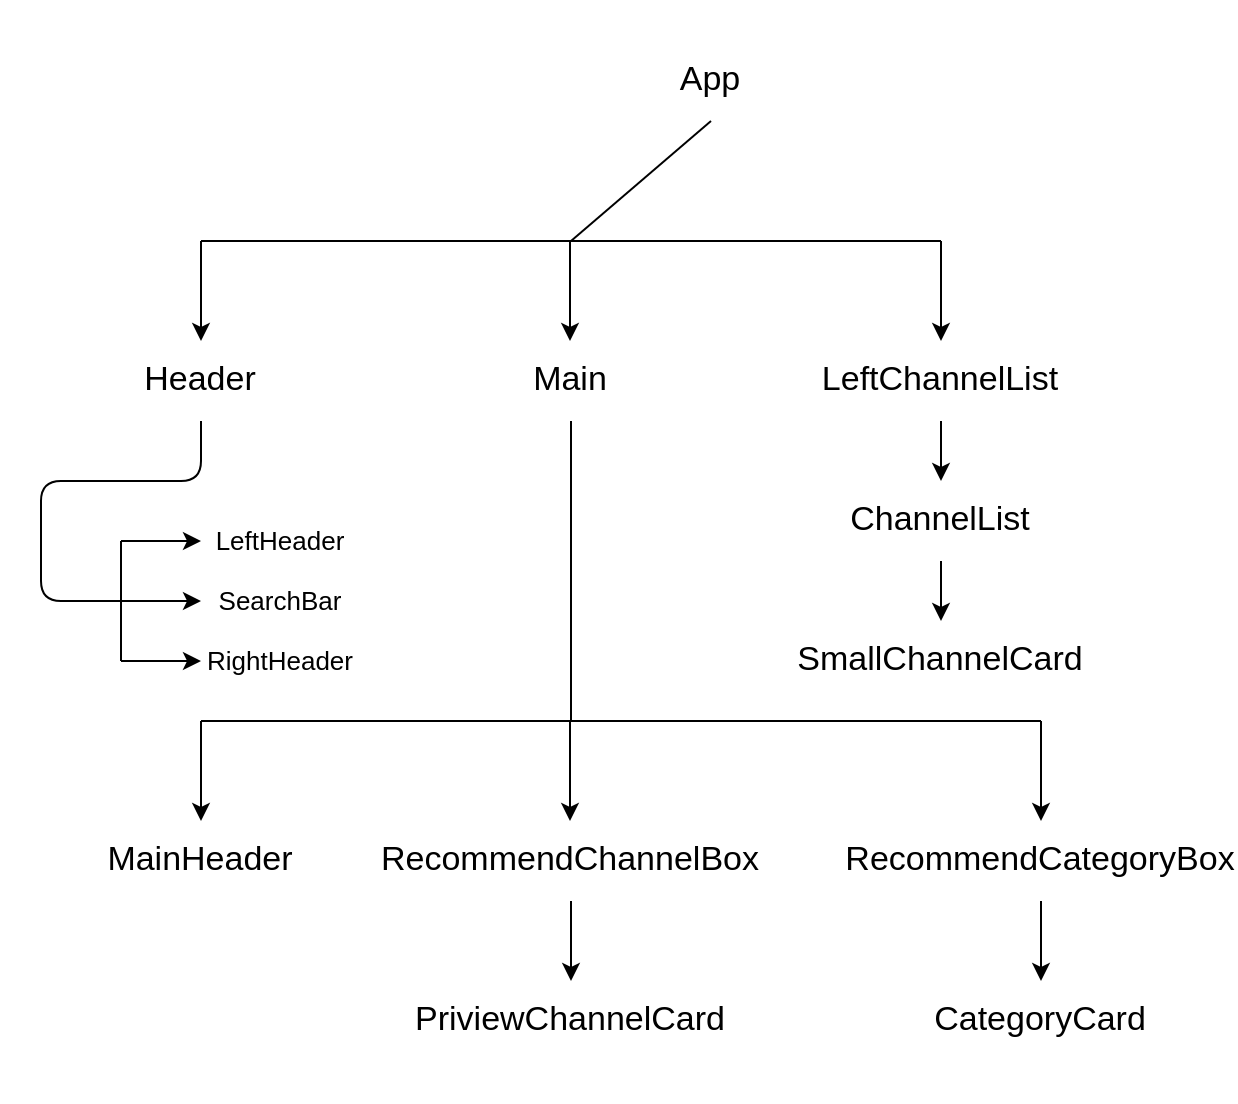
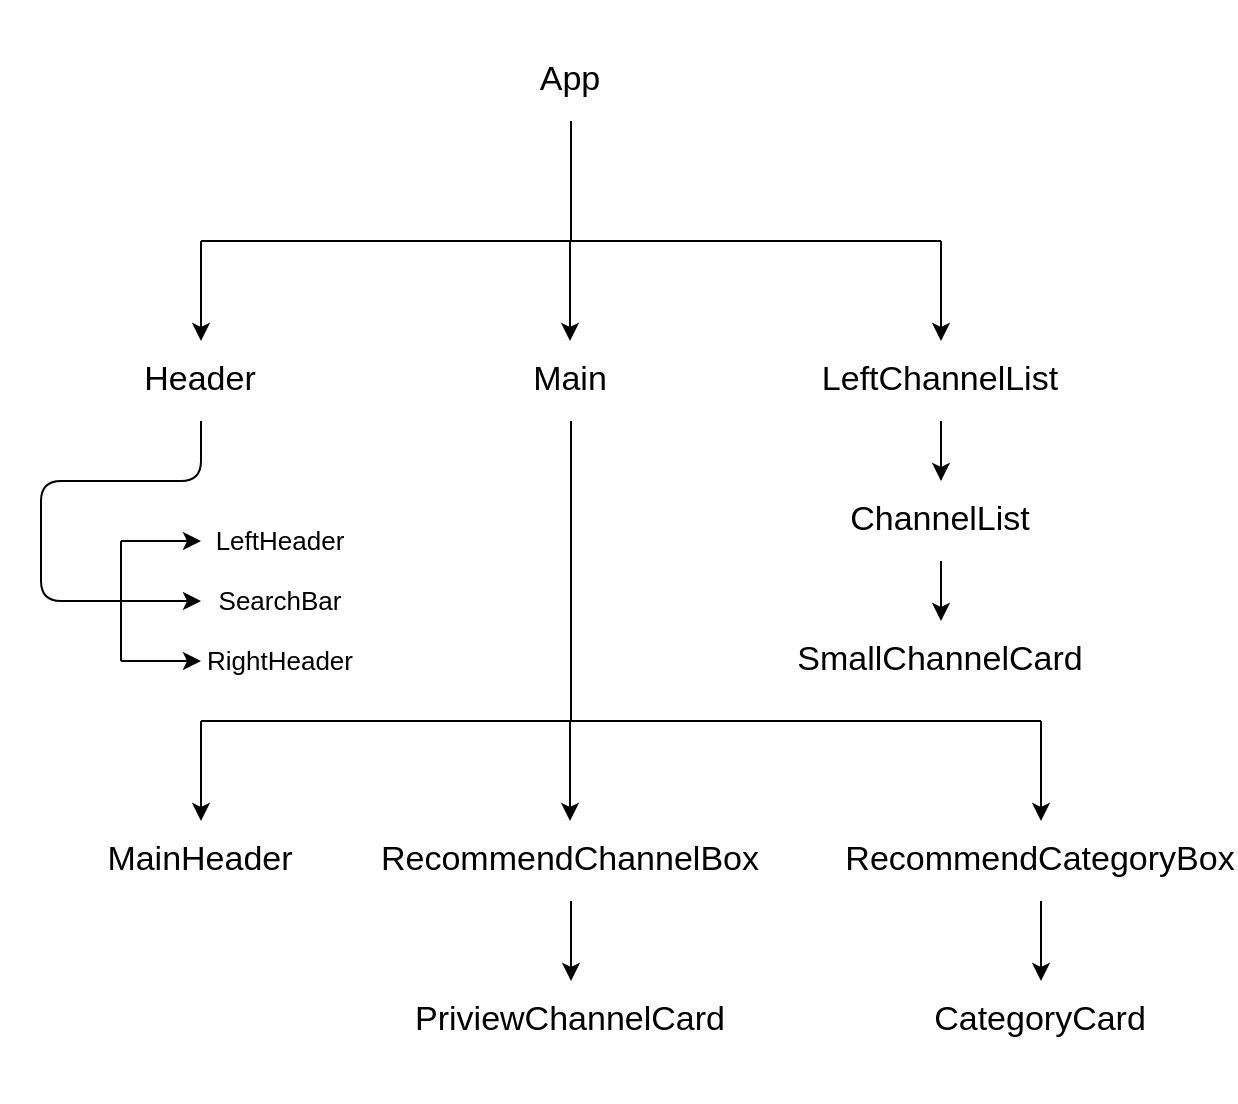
(711, 81) -> (571, 81)
